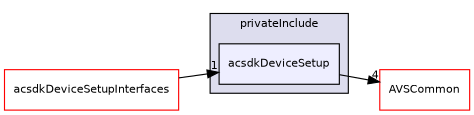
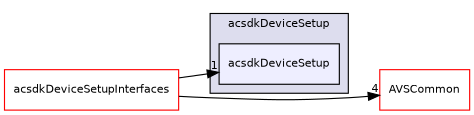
(279, 24) -> (279, 24)
(355, 78) -> (274, 100)
